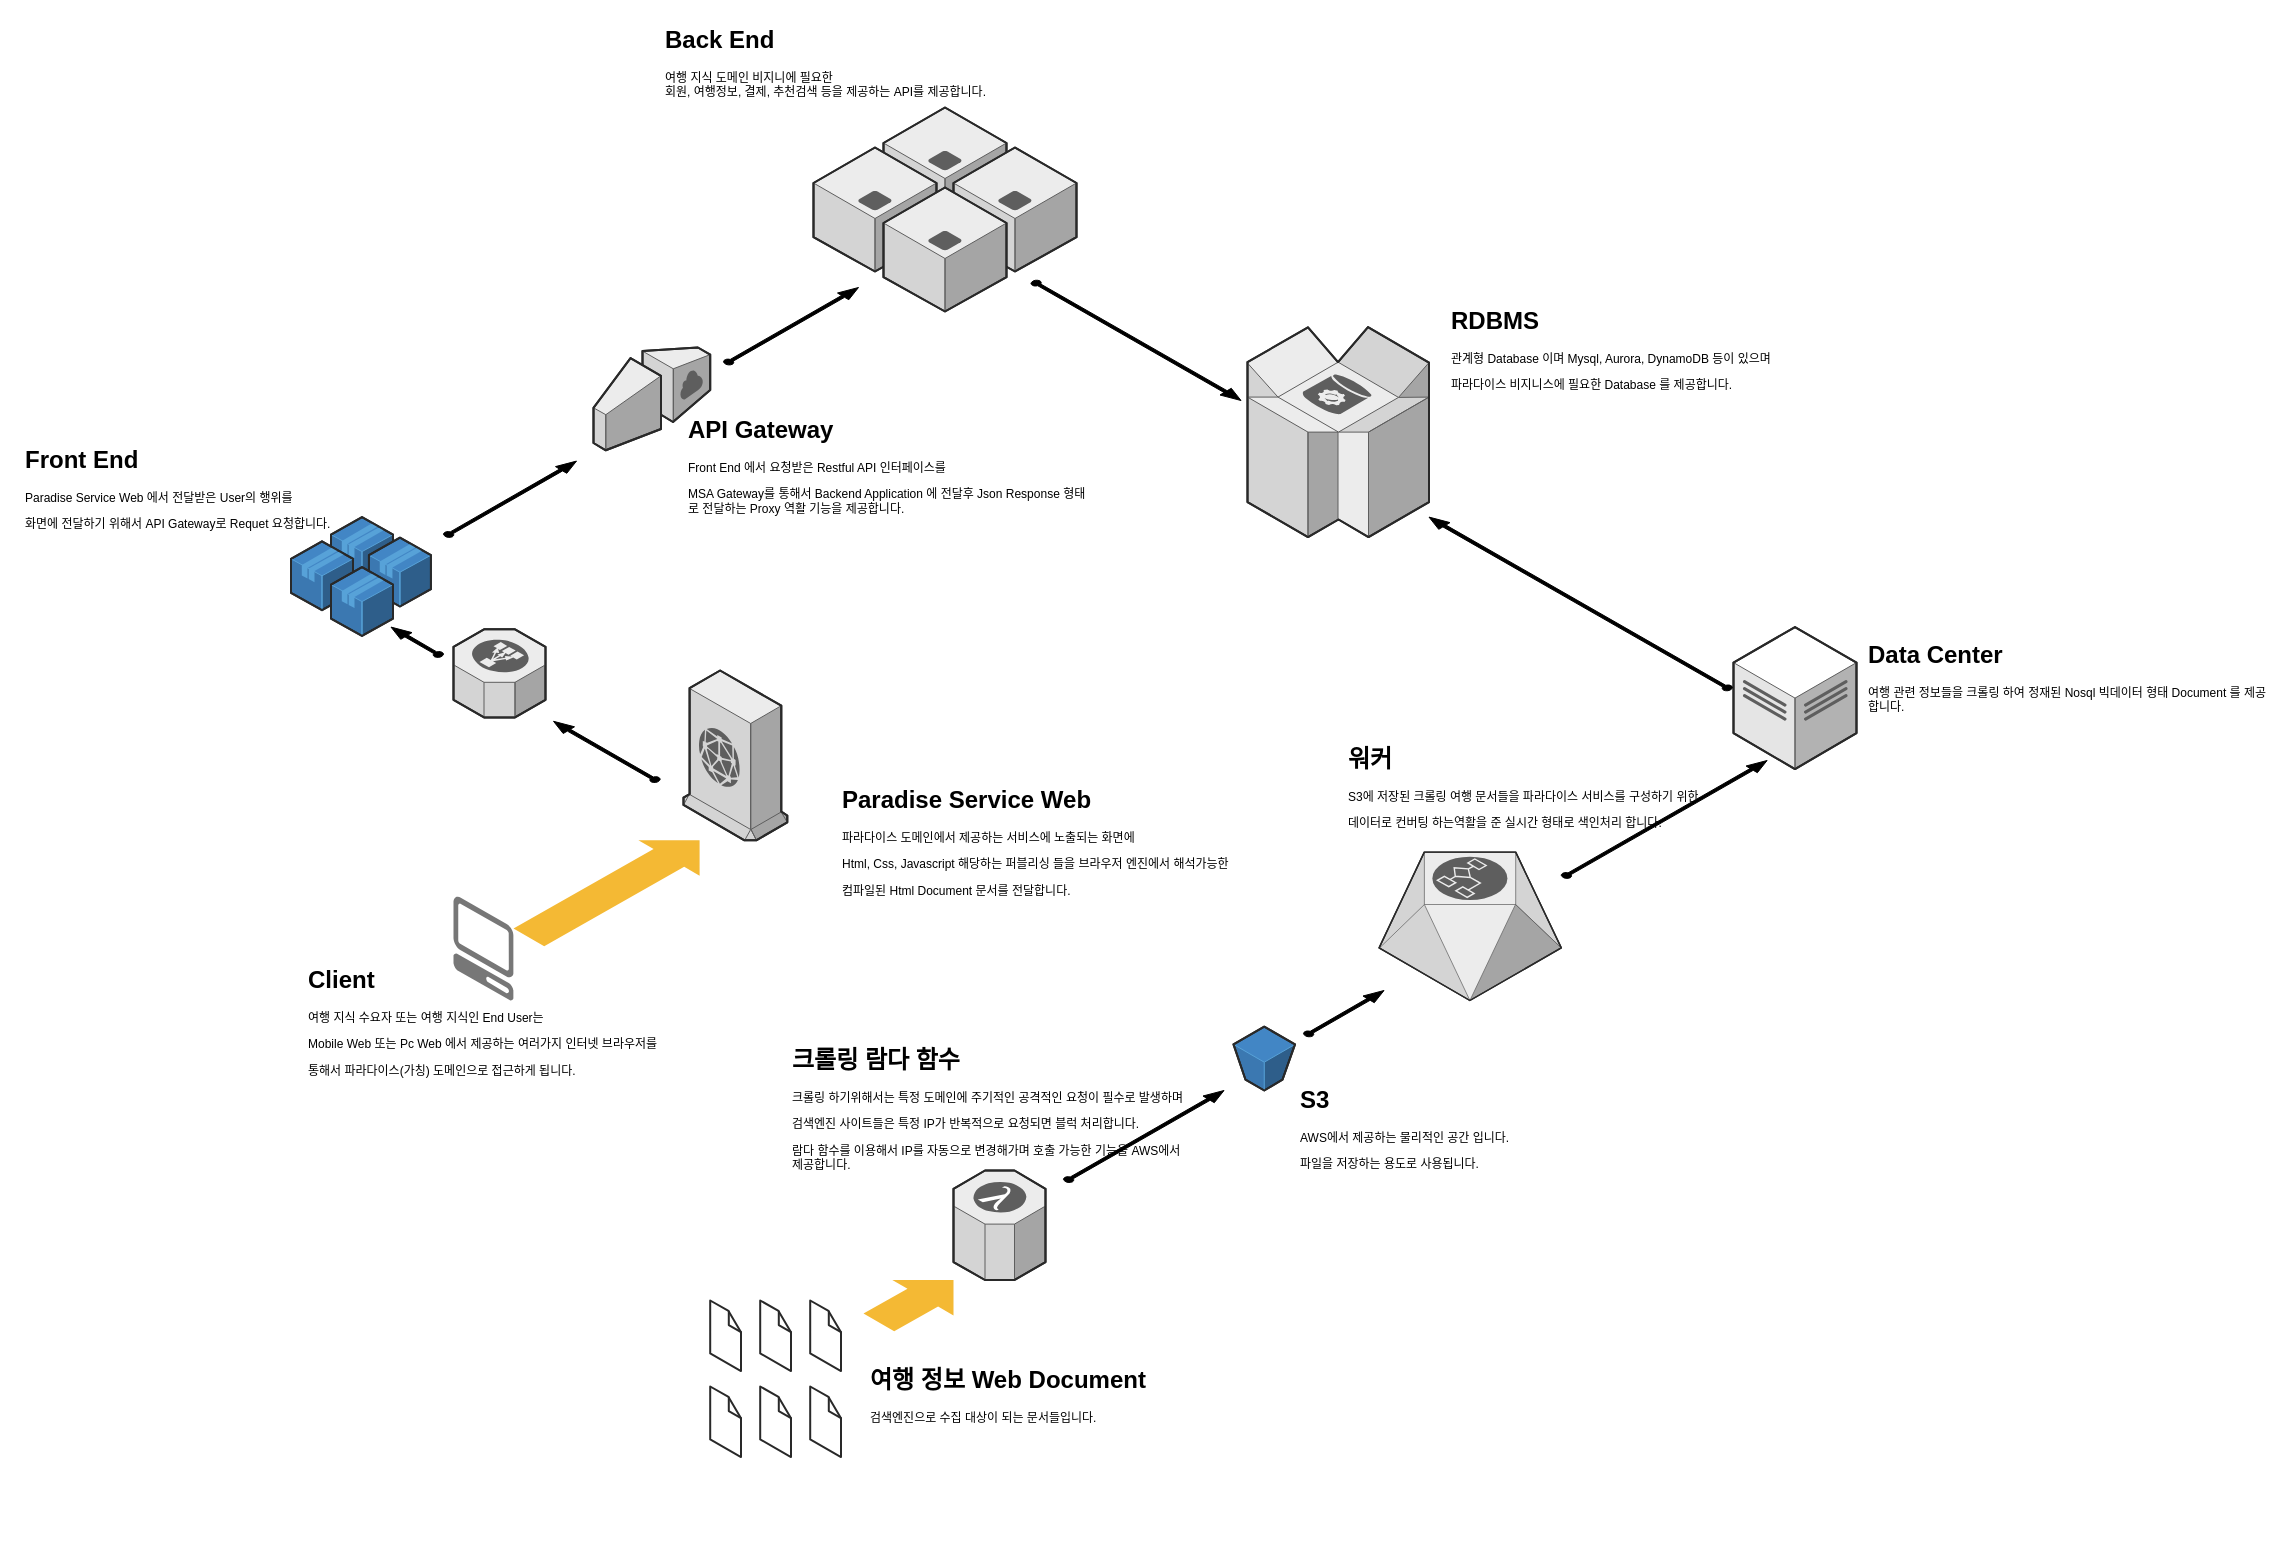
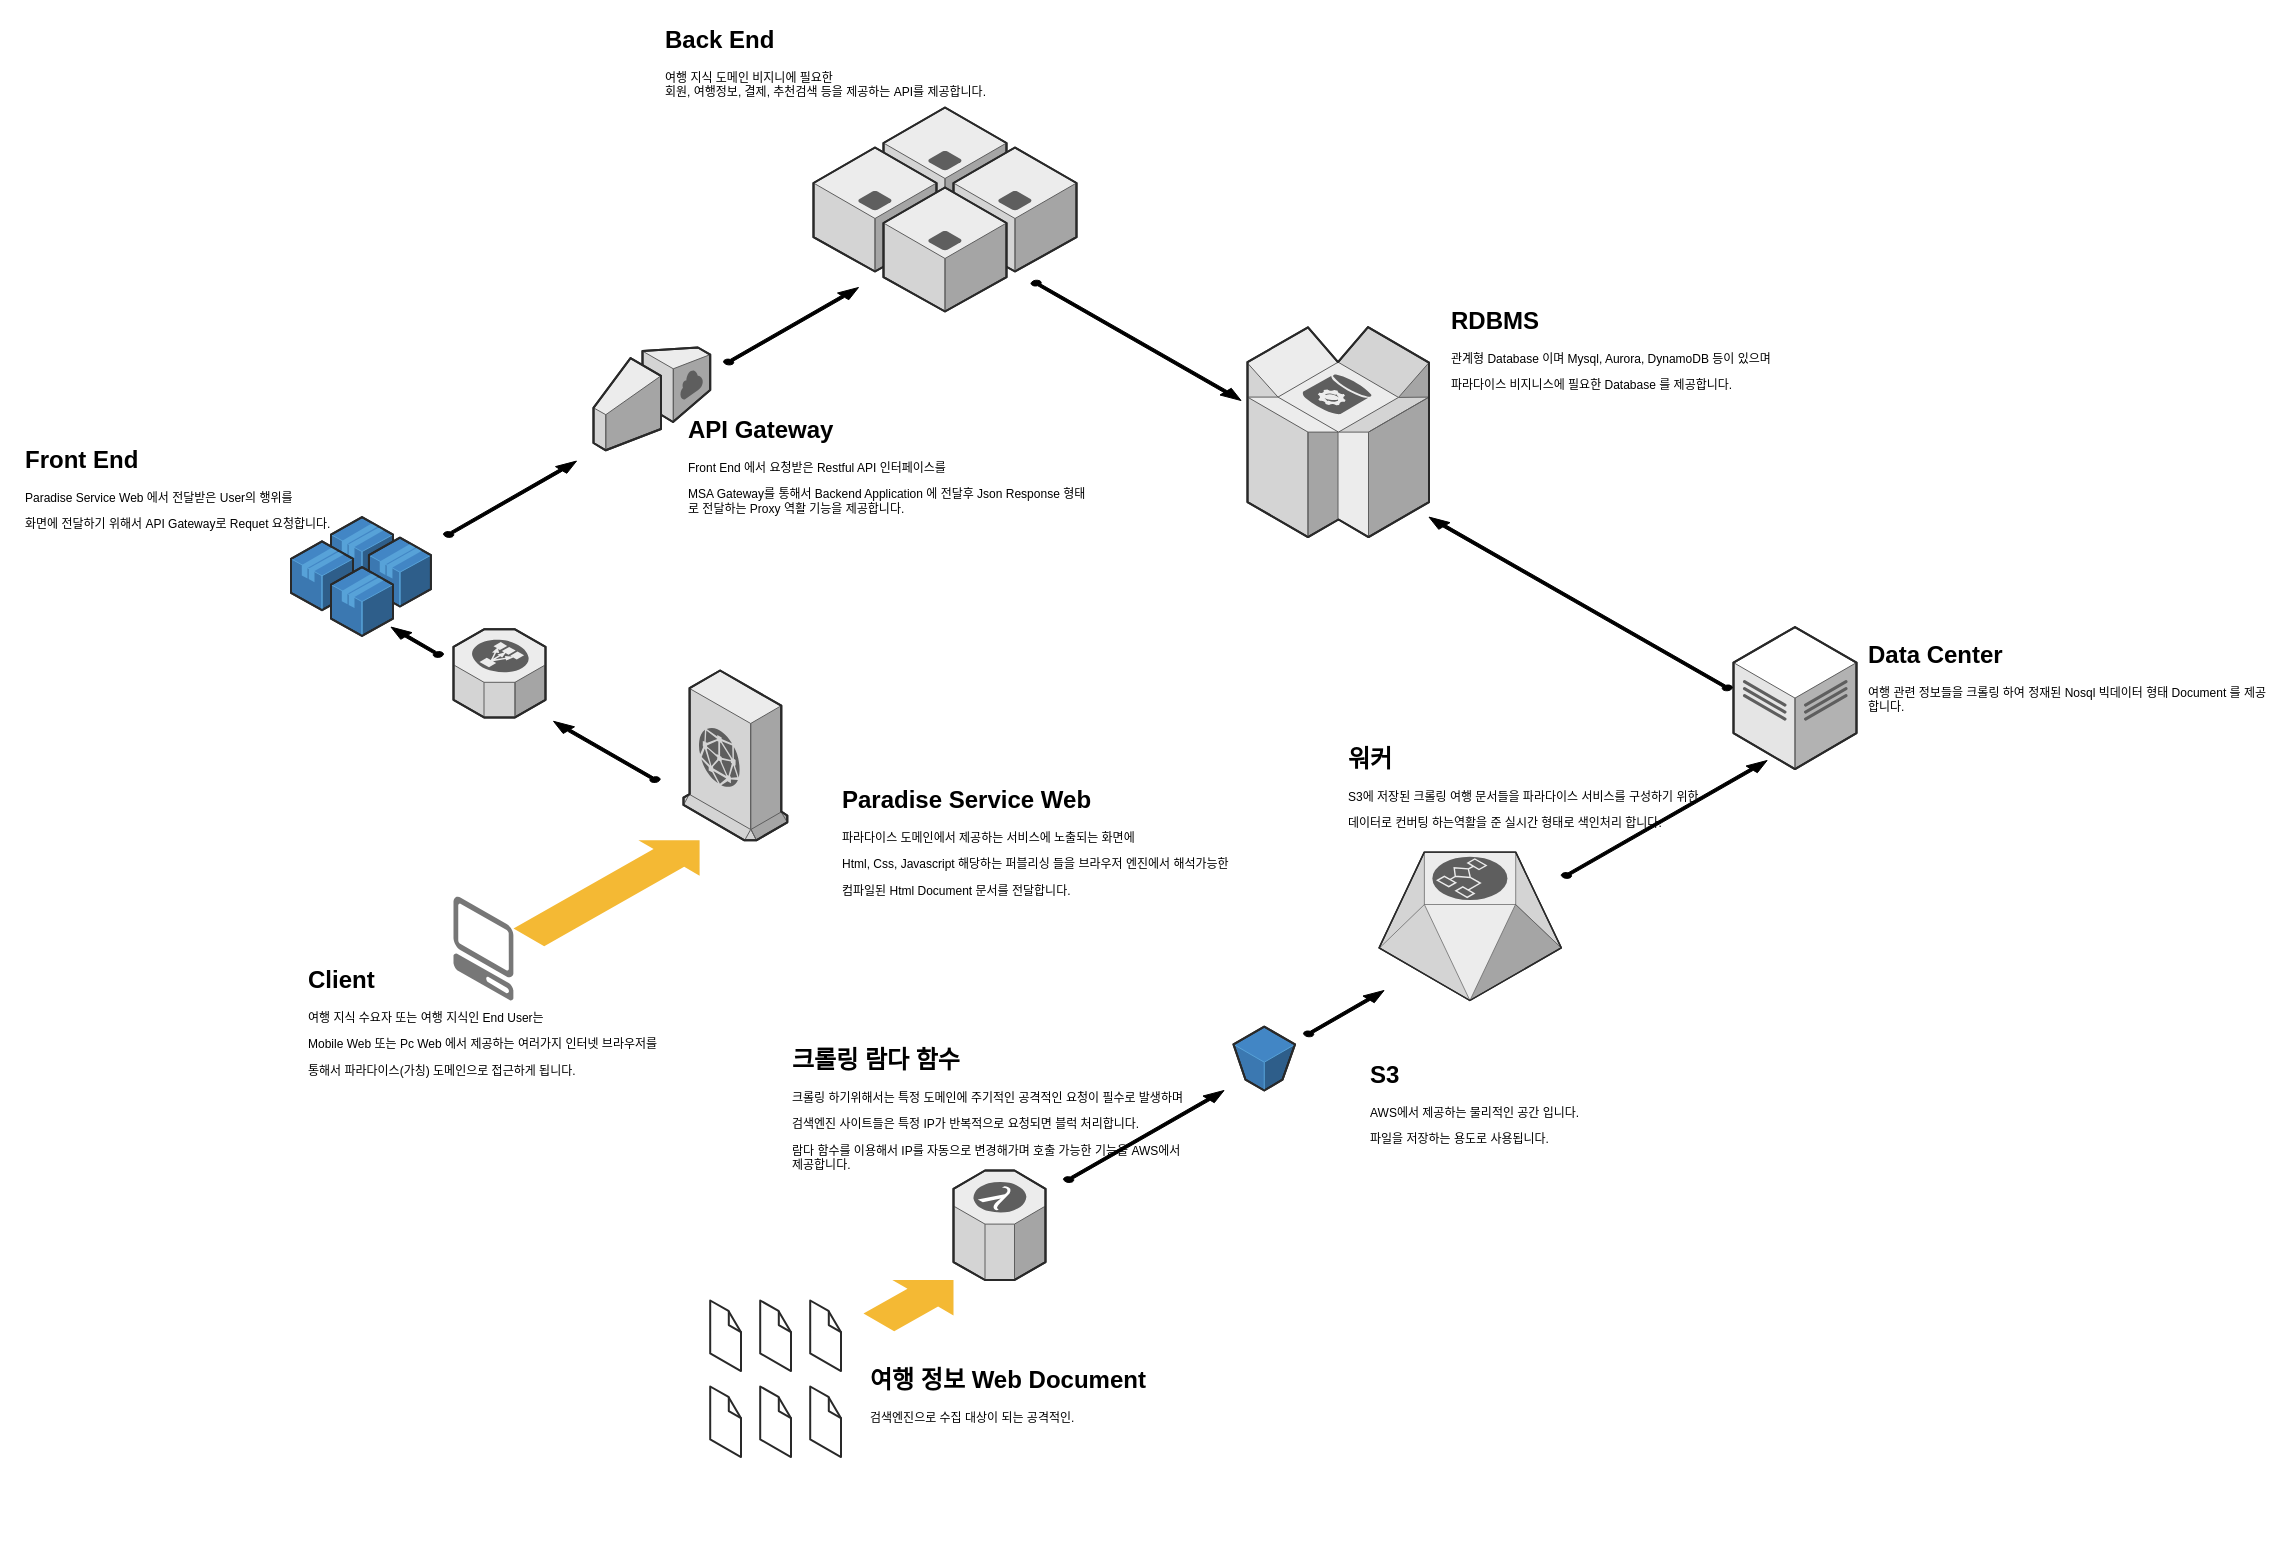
(1500, 1161) -> (1570, 1136)
(994, 1365) -> (982, 1365)
